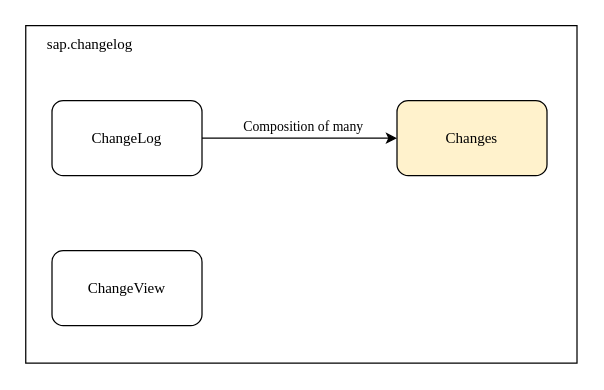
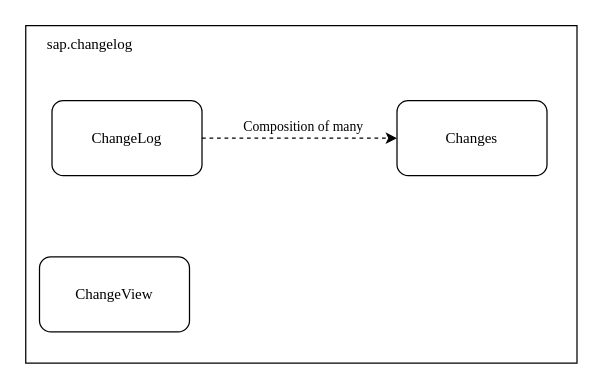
(296, 138) -> (296, 138)
(472, 138) -> (472, 138)
(127, 288) -> (114, 294)
